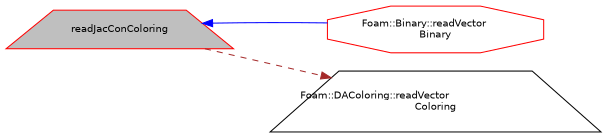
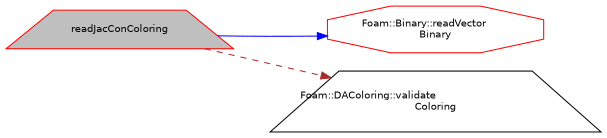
(270, 23) -> (267, 36)
(436, 102) -> (436, 102)
